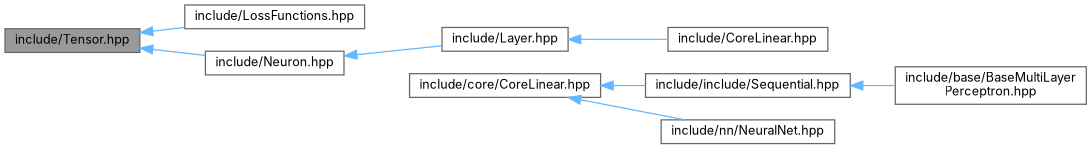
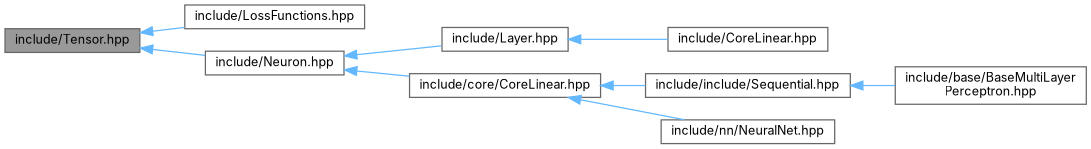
none -> (383, 74)
